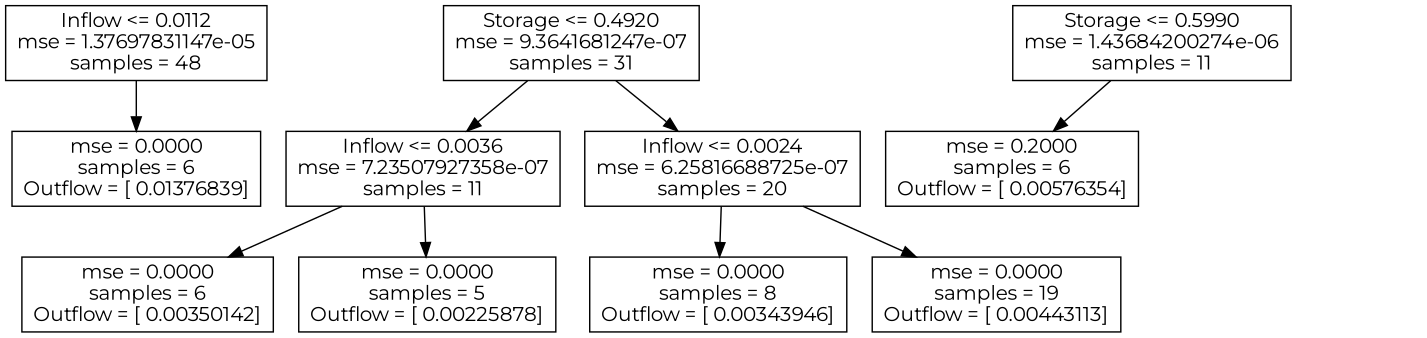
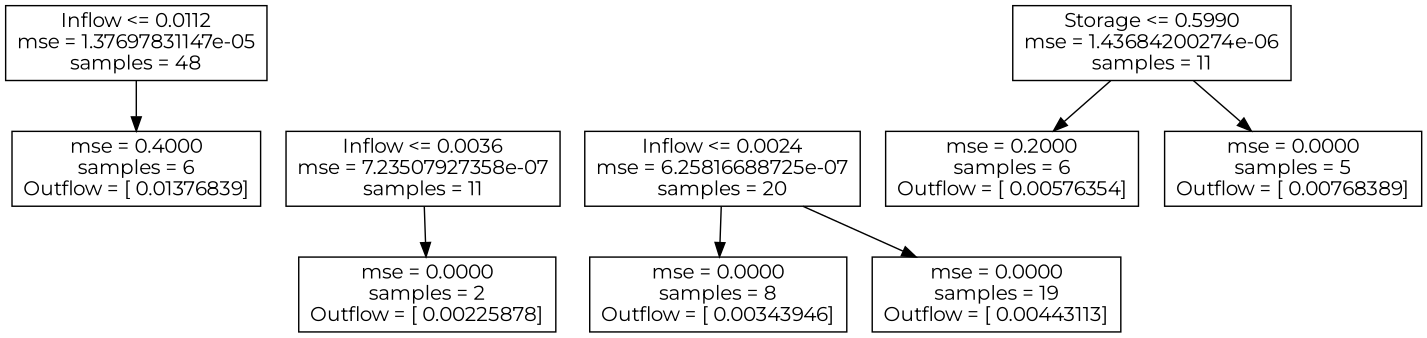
(571, 43) -> none
(136, 169) -> (136, 169)
none -> (1293, 169)
(148, 295) -> none
(427, 295) -> (427, 295)
